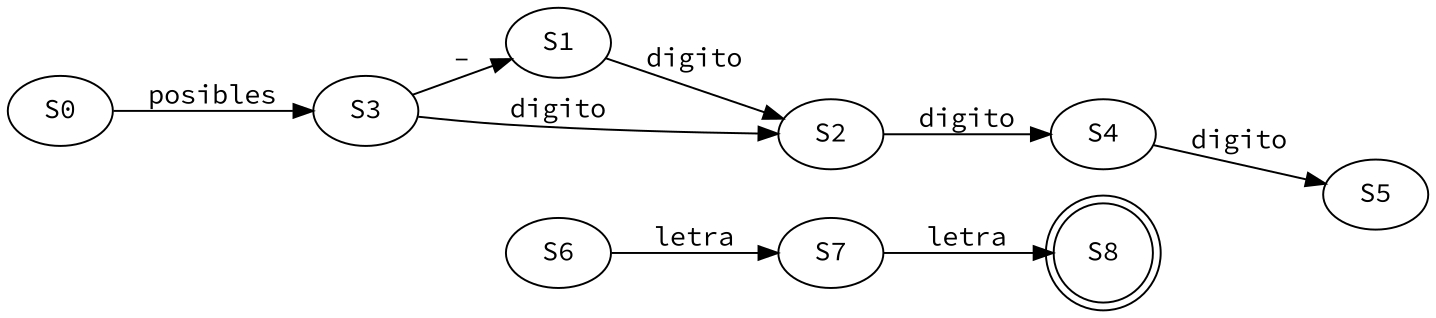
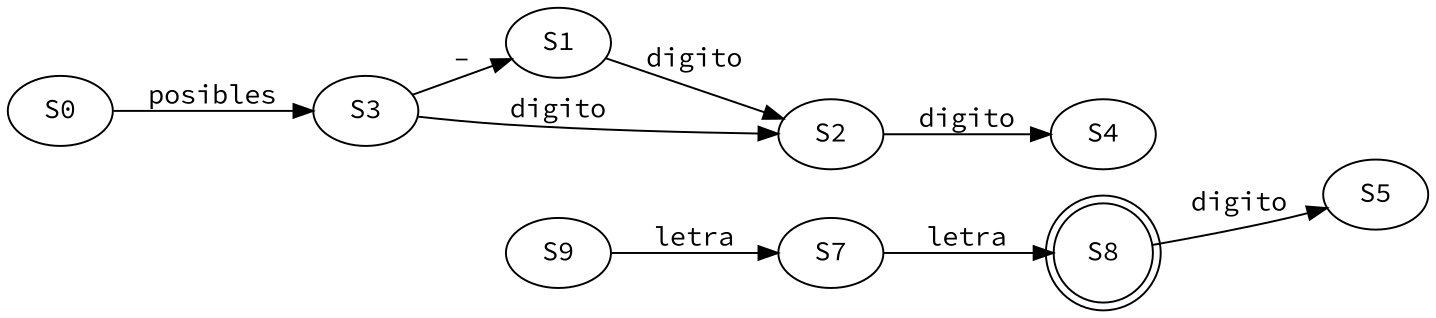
(1230, 162) -> (1230, 230)
(558, 253) -> (558, 253)
